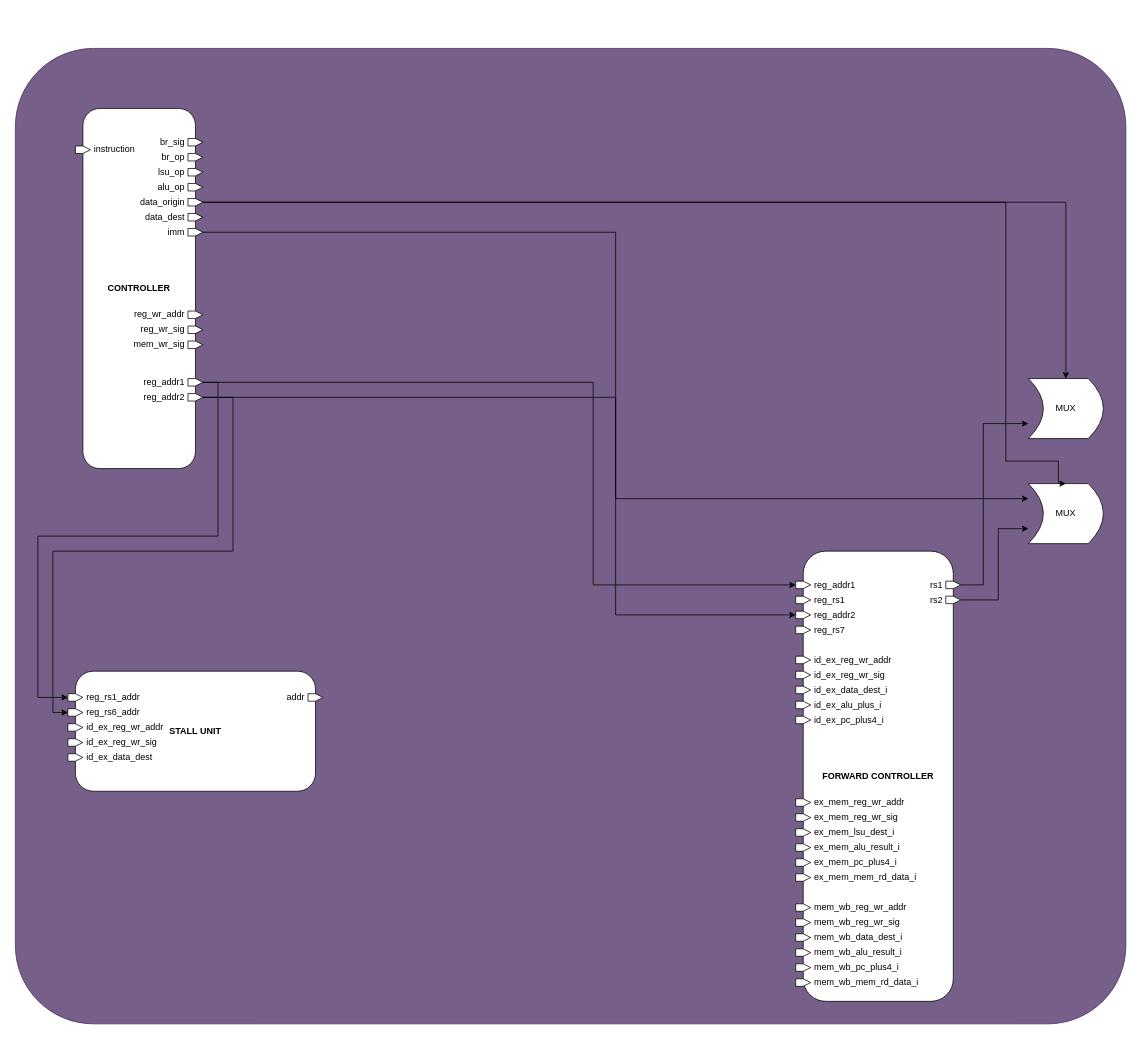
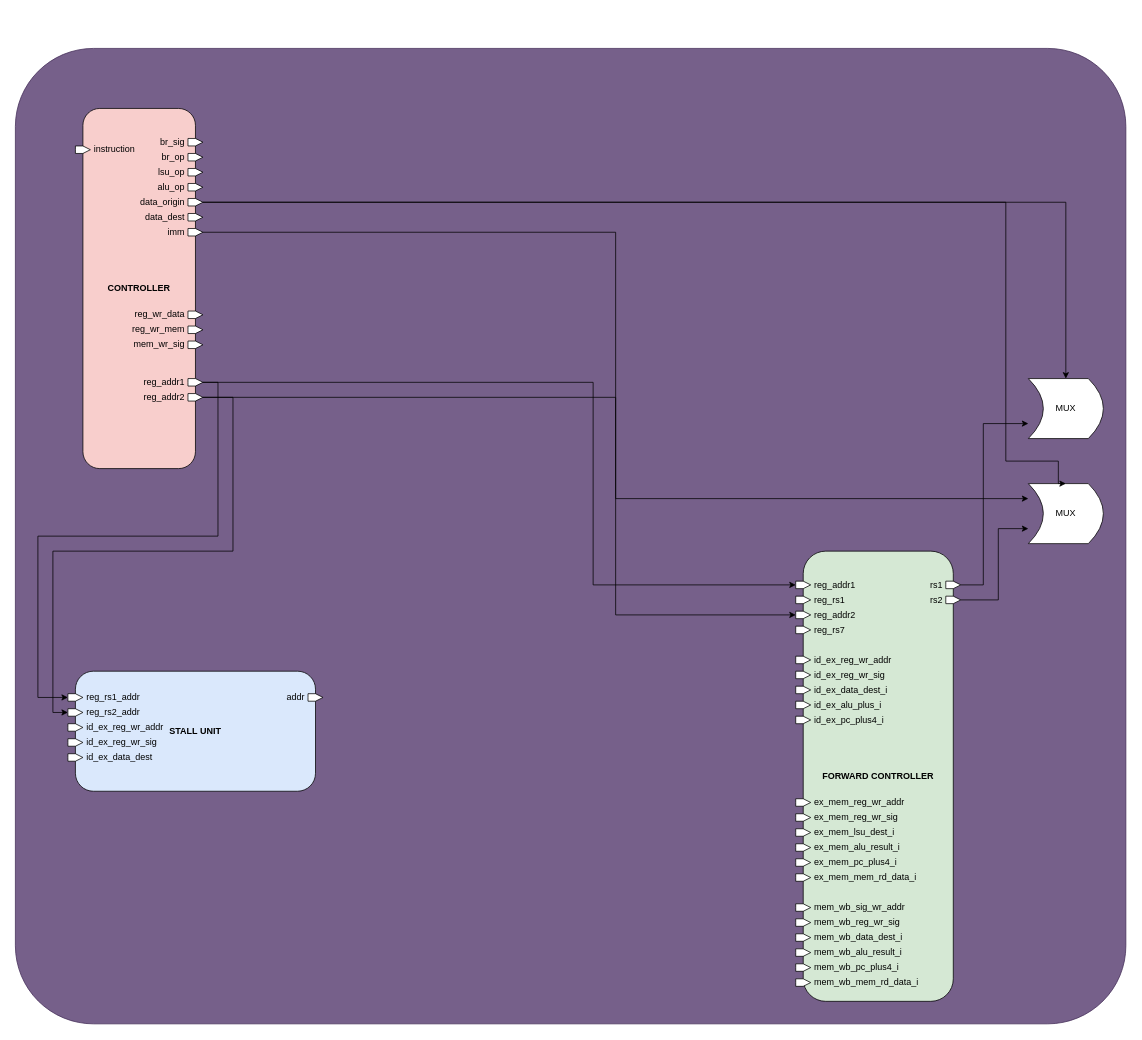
(139, 288) -> (139, 288)
(157, 315) -> (157, 315)
(161, 330) -> (160, 330)
(117, 712) -> (117, 712)
(195, 731) -> (195, 731)
(878, 776) -> (878, 776)
(859, 907) -> (858, 907)
